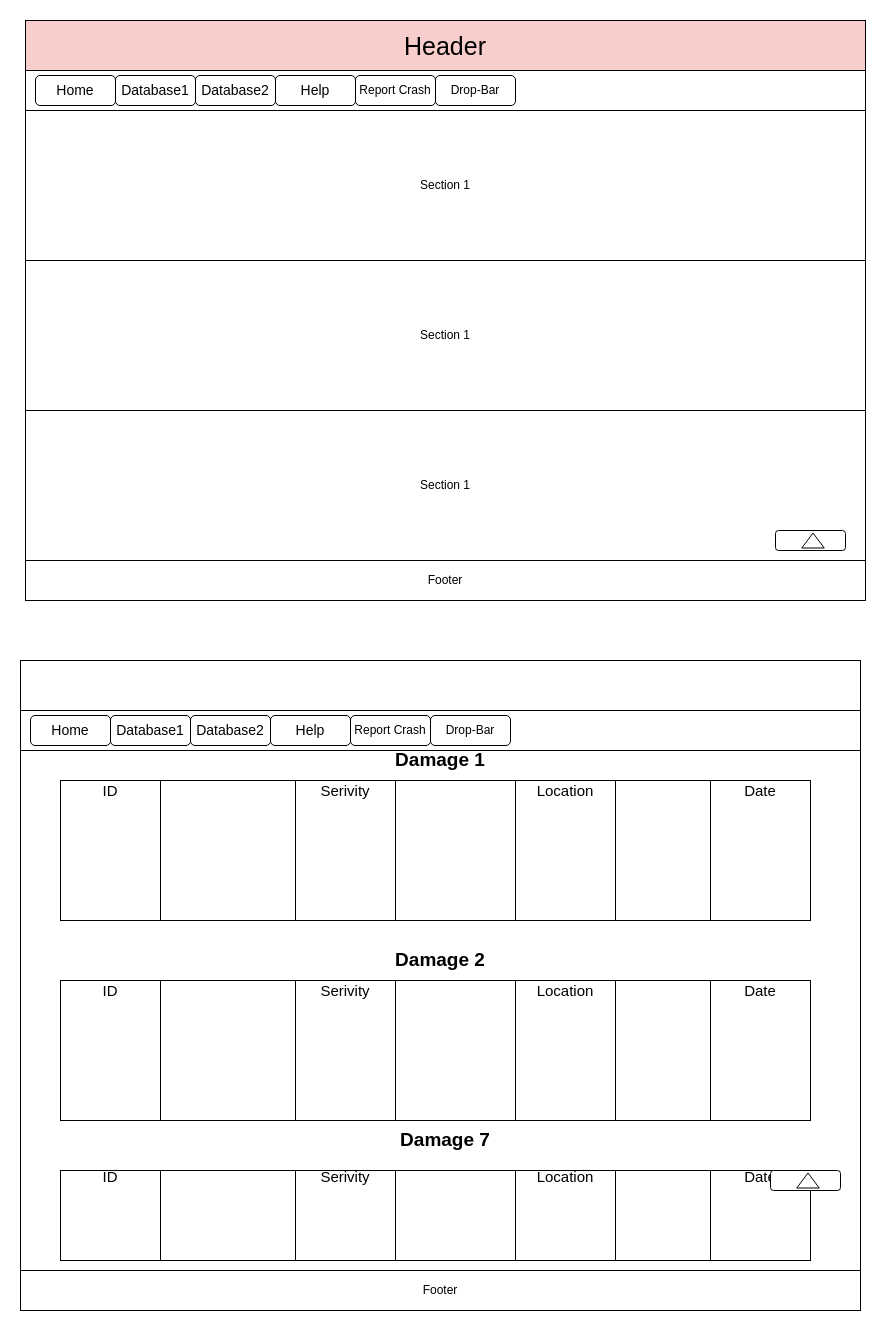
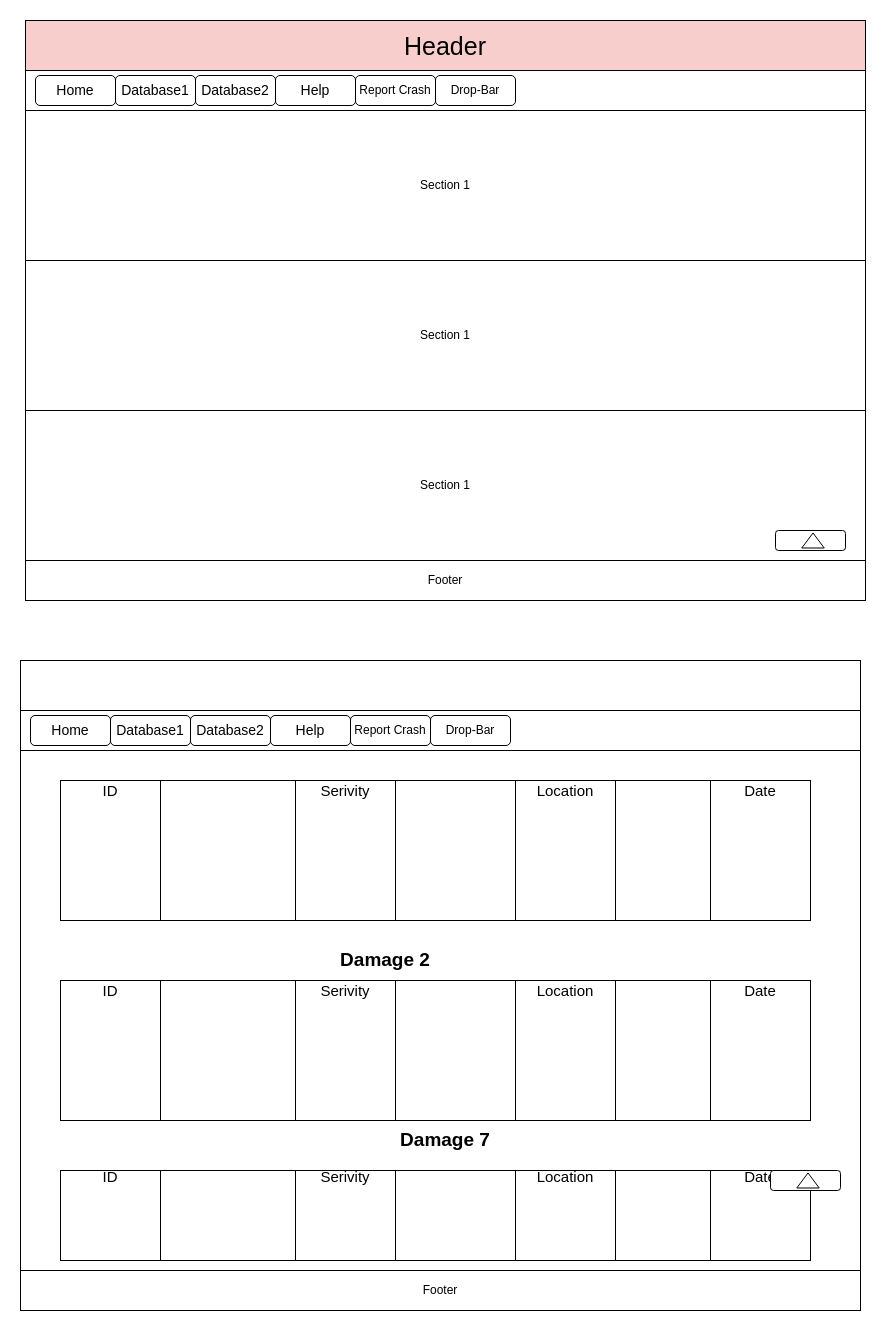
(441, 761) -> none
(441, 961) -> (386, 961)
